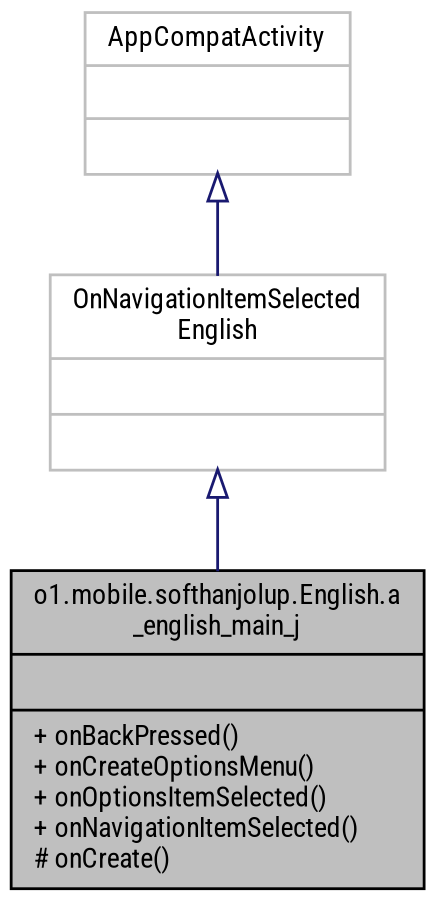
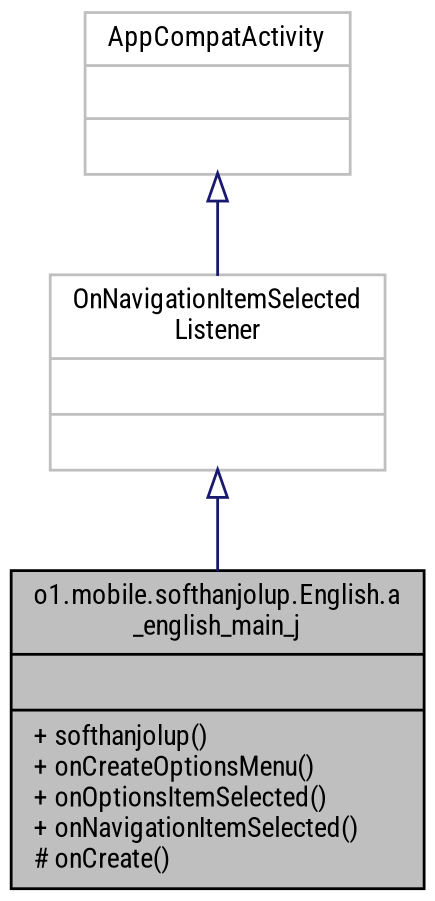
(218, 331) -> (218, 331)
(137, 737) -> (121, 737)
